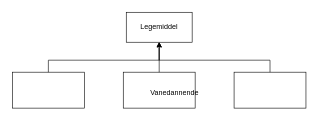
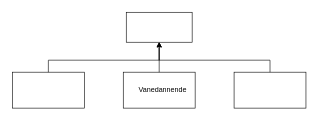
(159, 27) -> none
(175, 93) -> (163, 90)
